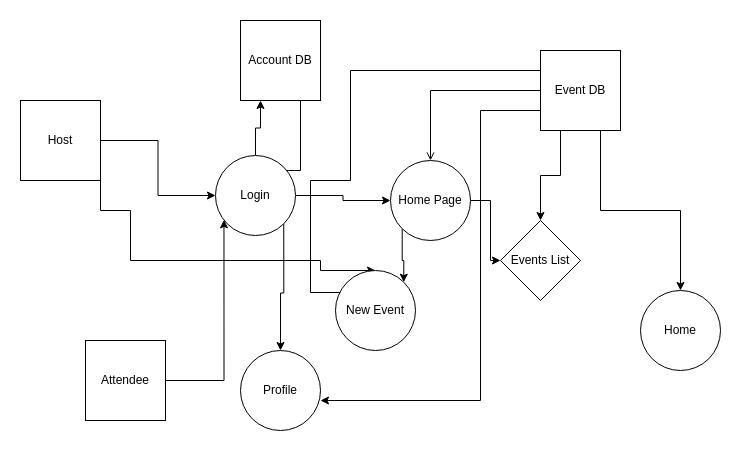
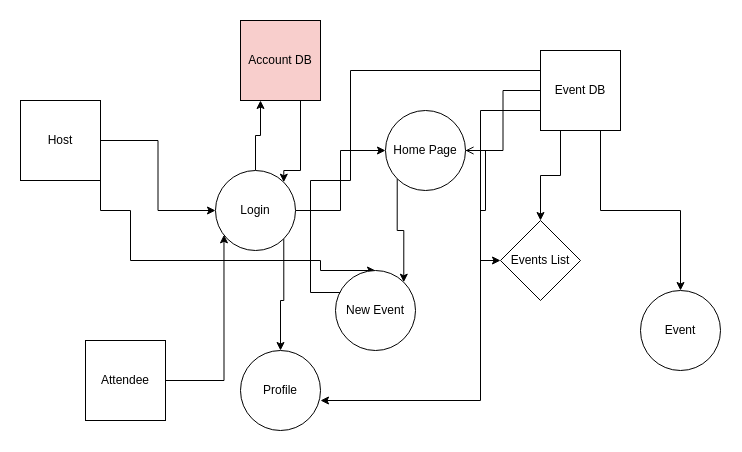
(281, 61) -> (281, 61)
(256, 196) -> (256, 211)
(431, 201) -> (426, 151)
(681, 331) -> (681, 331)
